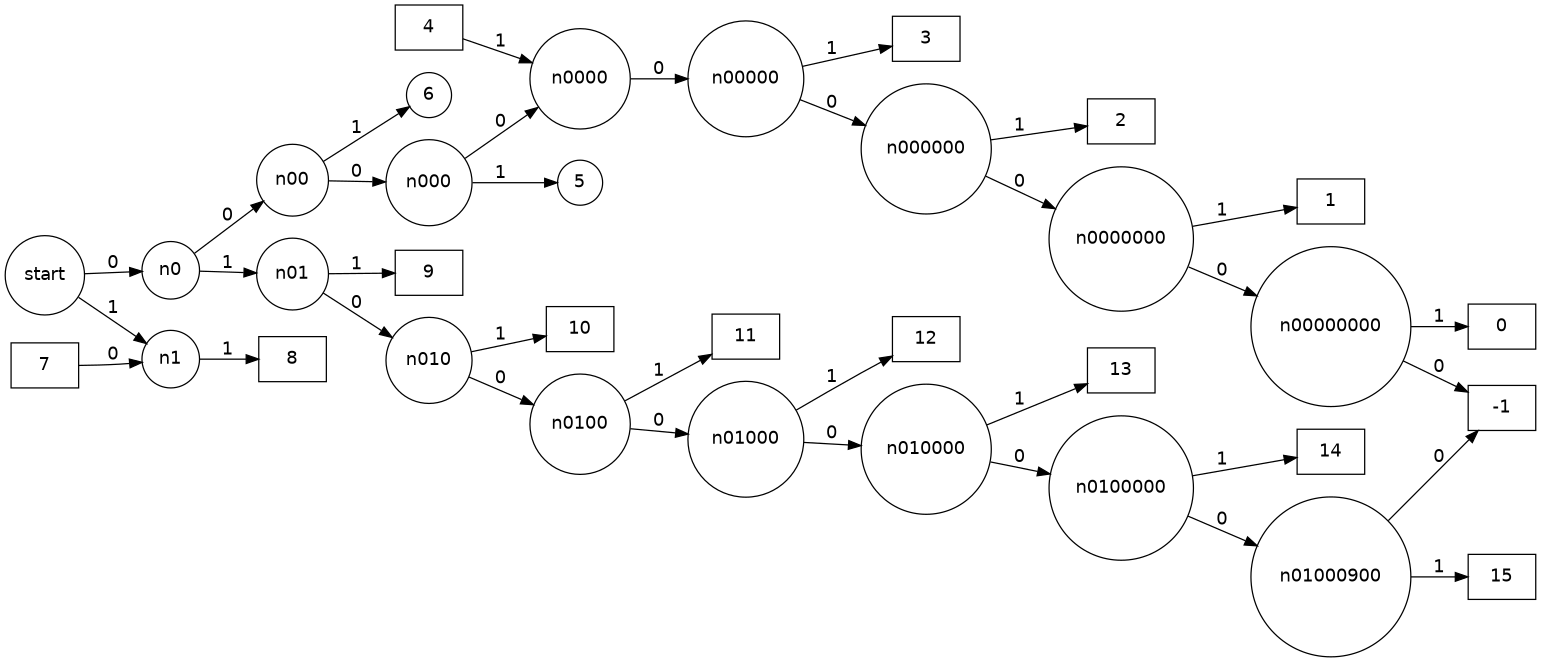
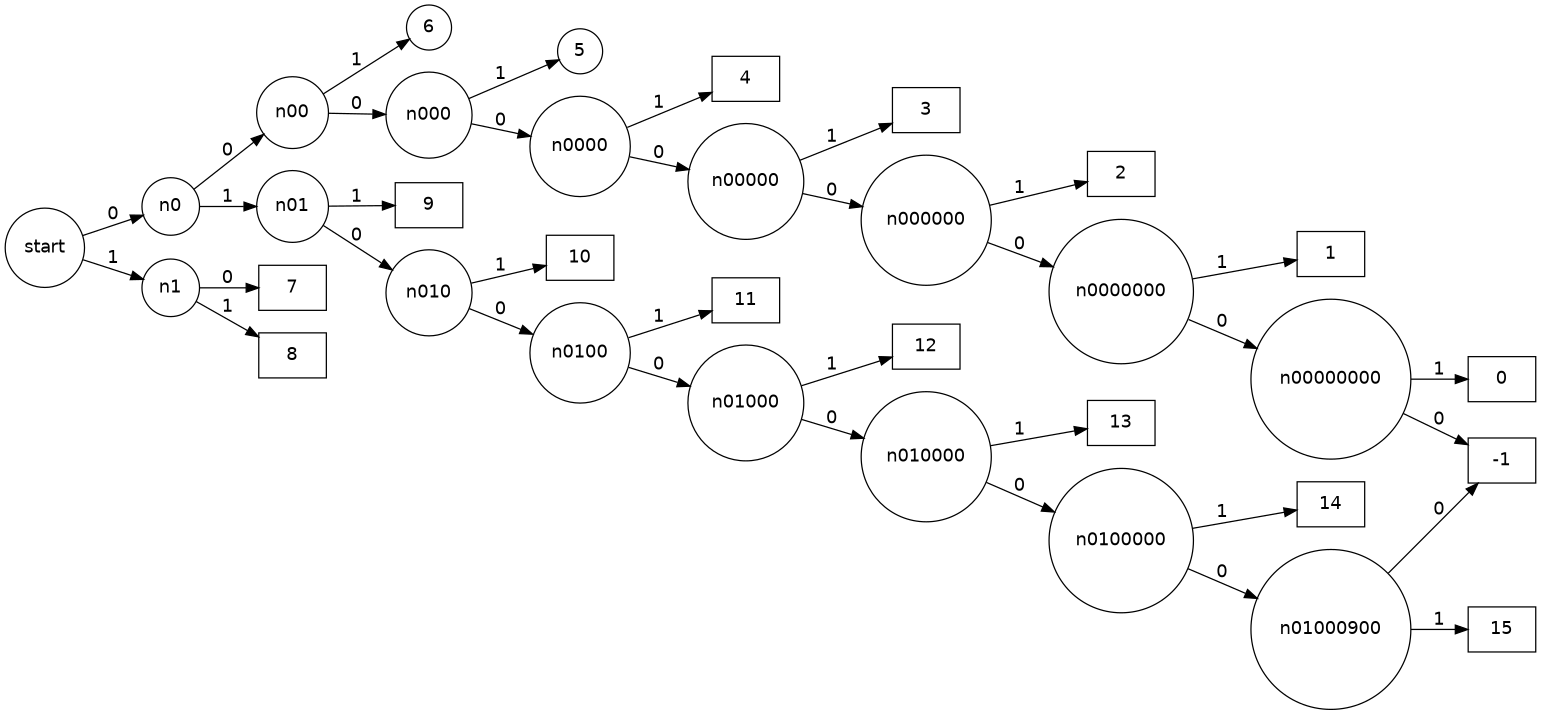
(492, 49) -> (664, 112)
(104, 365) -> (223, 288)
